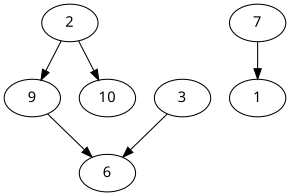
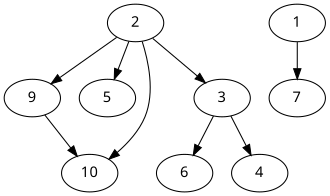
(258, 55) -> (297, 55)
none -> (175, 57)
none -> (107, 98)
(66, 132) -> (58, 131)
none -> (260, 173)
